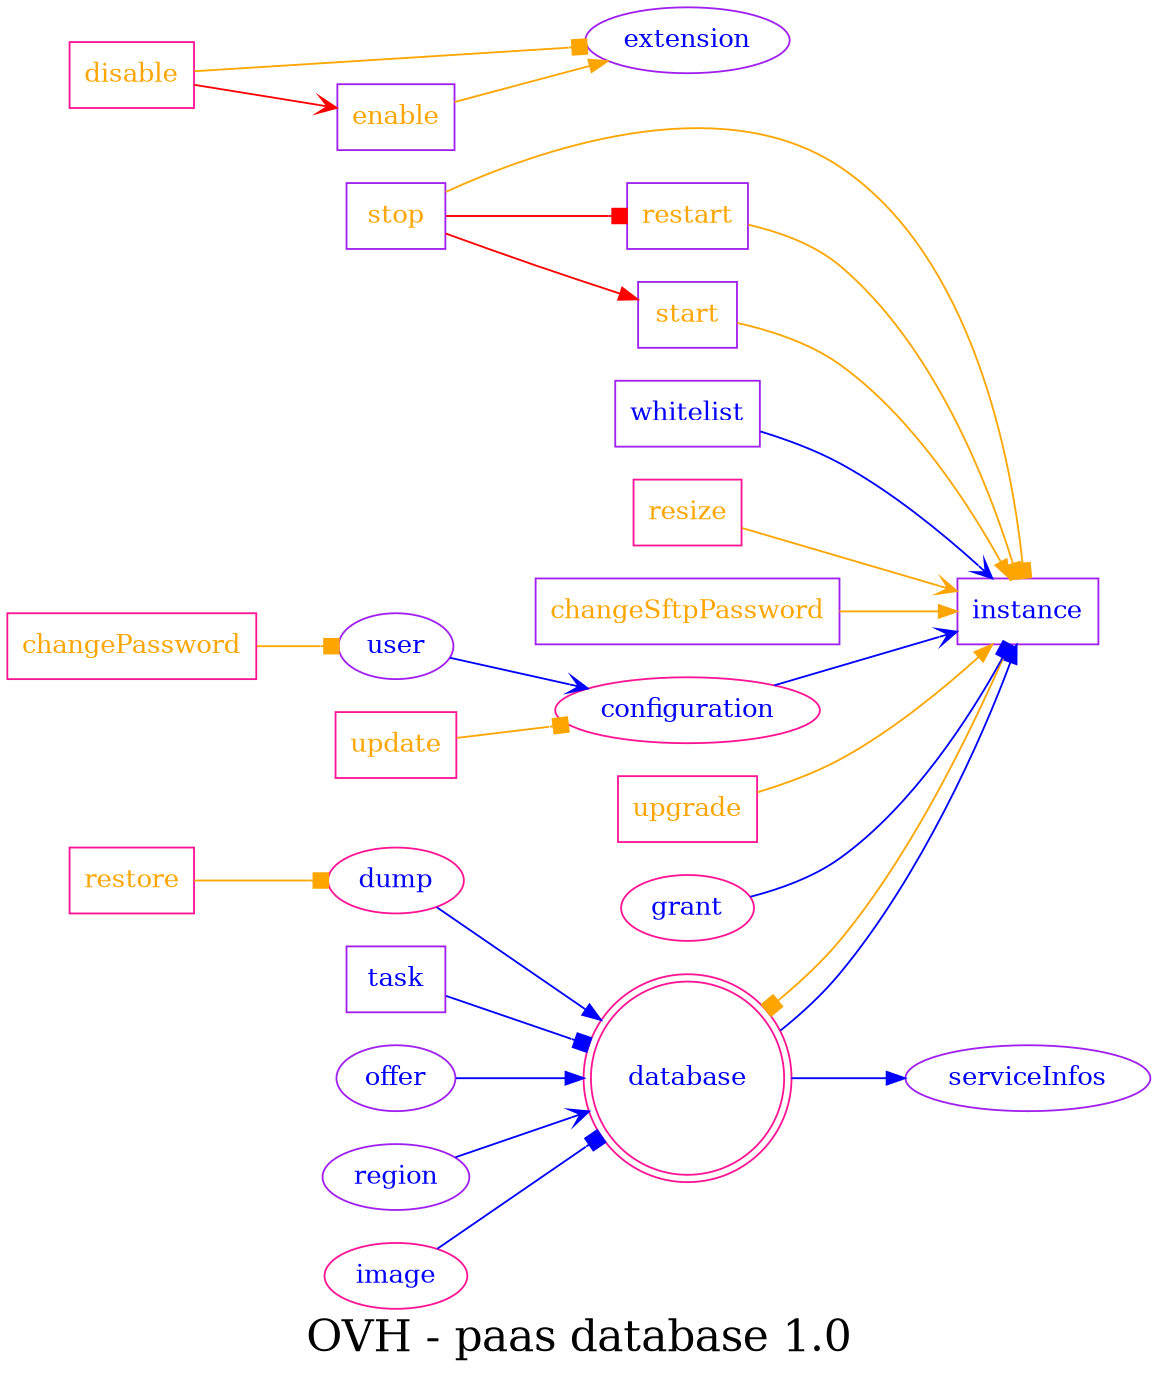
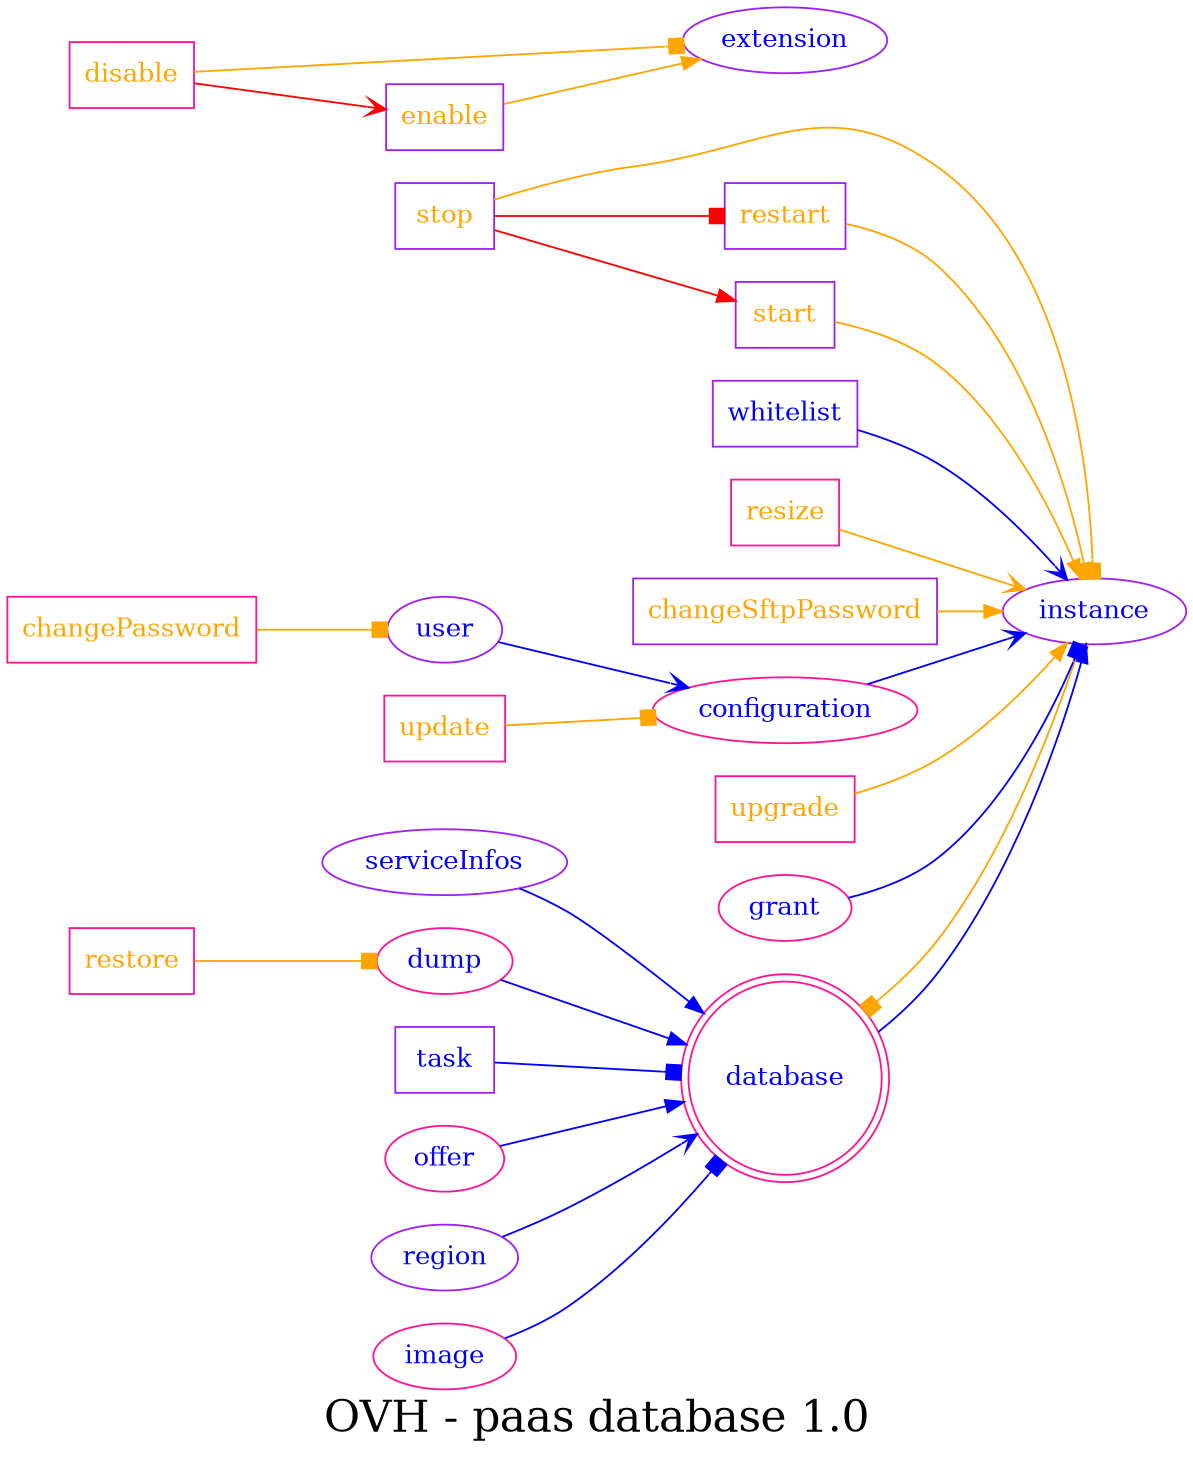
(1028, 611) -> (1095, 611)
(396, 1078) -> (445, 1159)
(839, 1078) -> (608, 939)
